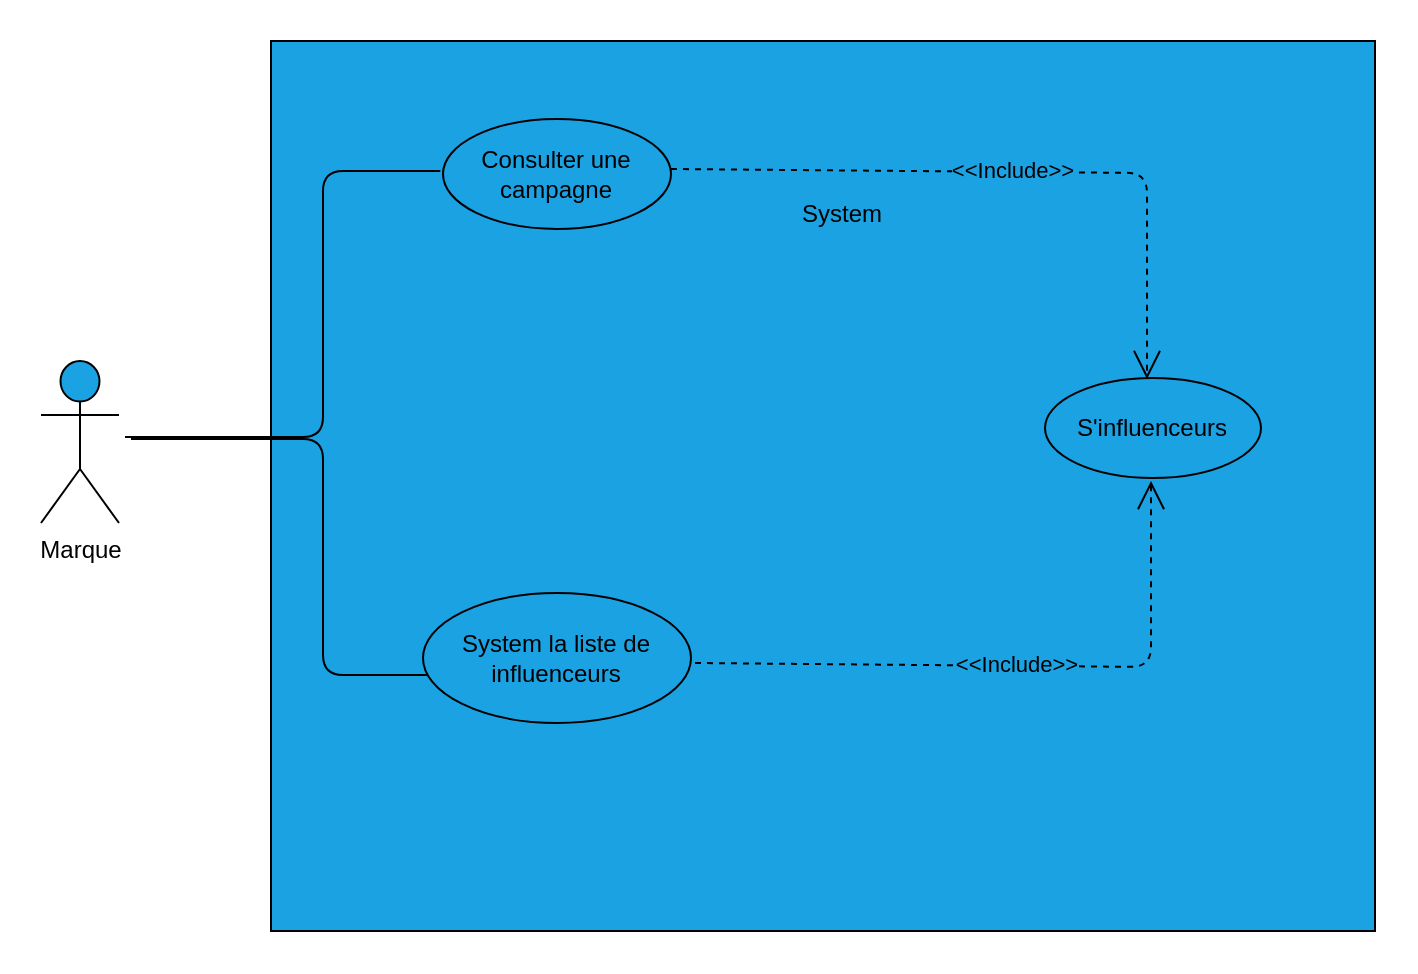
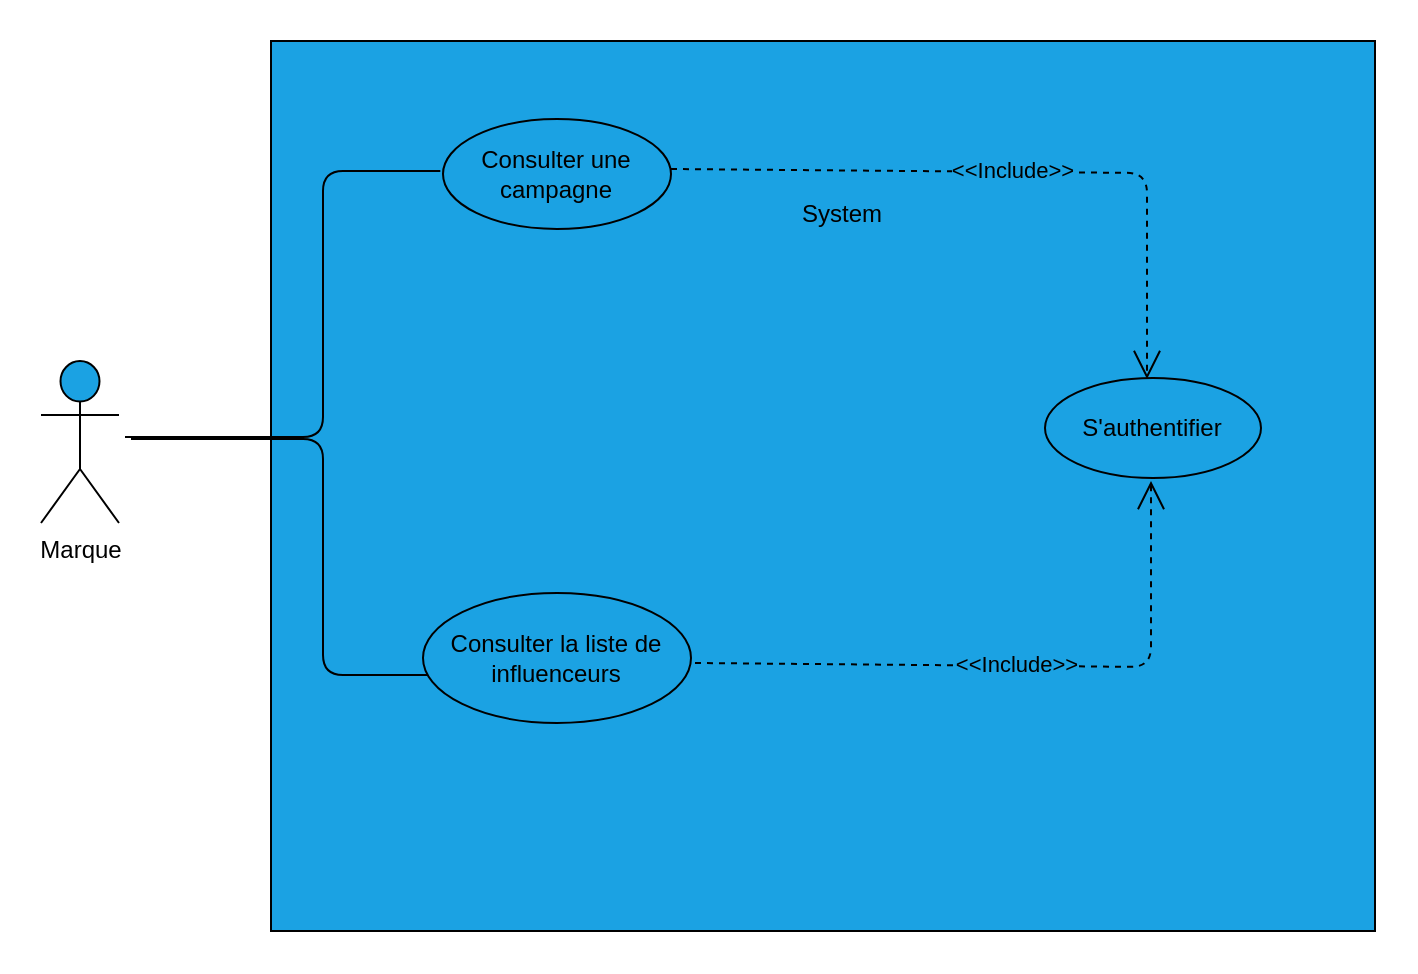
(1153, 429) -> (1153, 429)
(557, 659) -> (557, 659)
